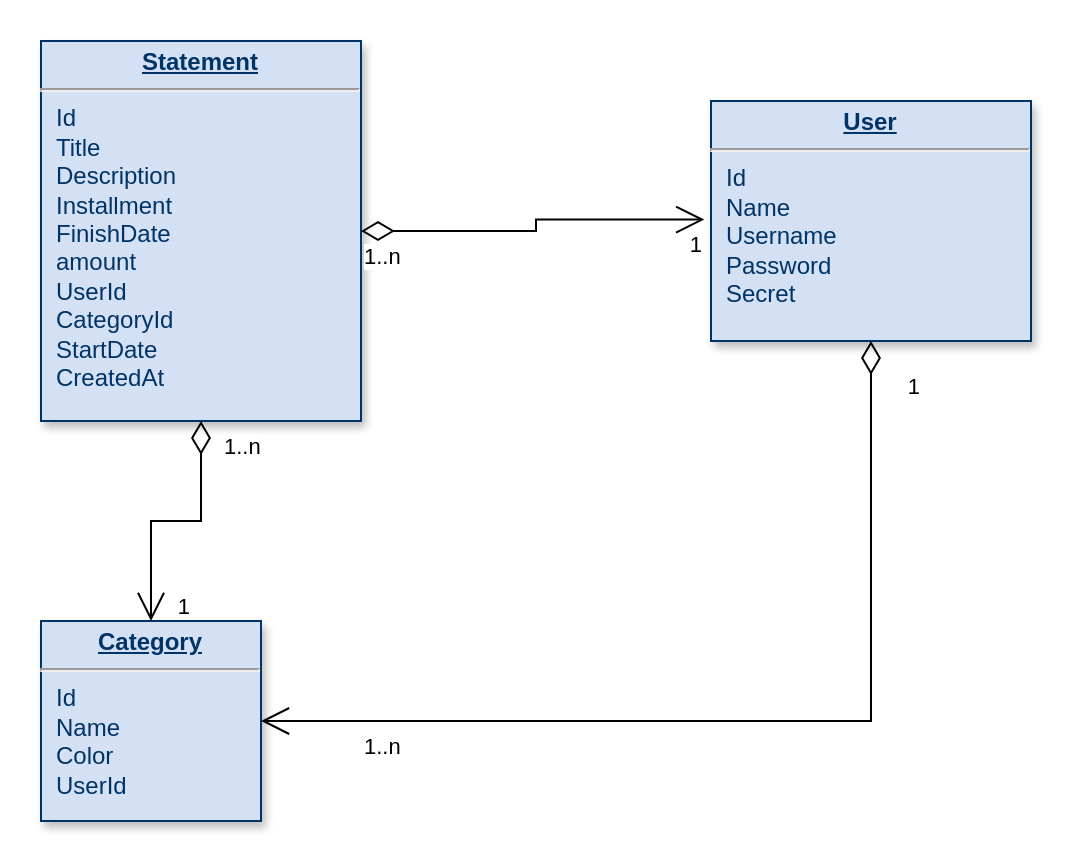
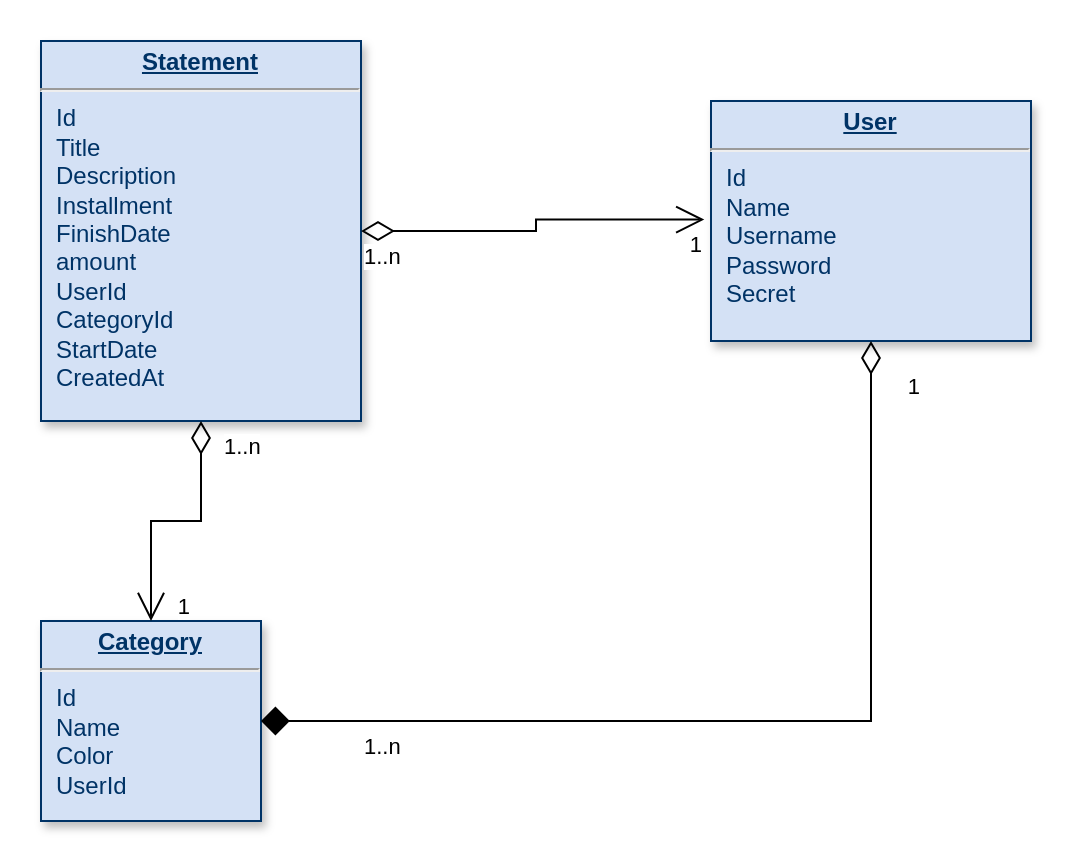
(277, 721) -> (289, 721)
